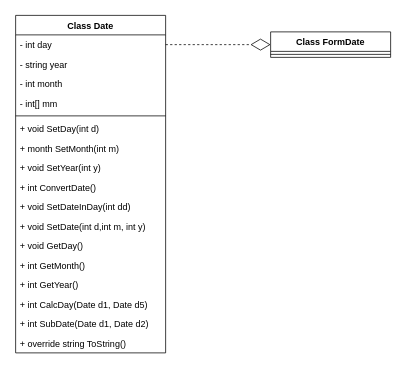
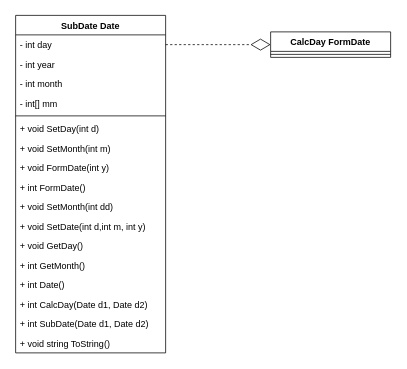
(90, 26) -> (90, 26)
(330, 42) -> (330, 42)
(49, 65) -> (41, 65)
(73, 149) -> (69, 149)
(67, 168) -> (69, 168)
(64, 188) -> (56, 188)
(82, 207) -> (72, 207)
(54, 285) -> (46, 285)
(88, 305) -> (88, 305)
(83, 344) -> (73, 344)
